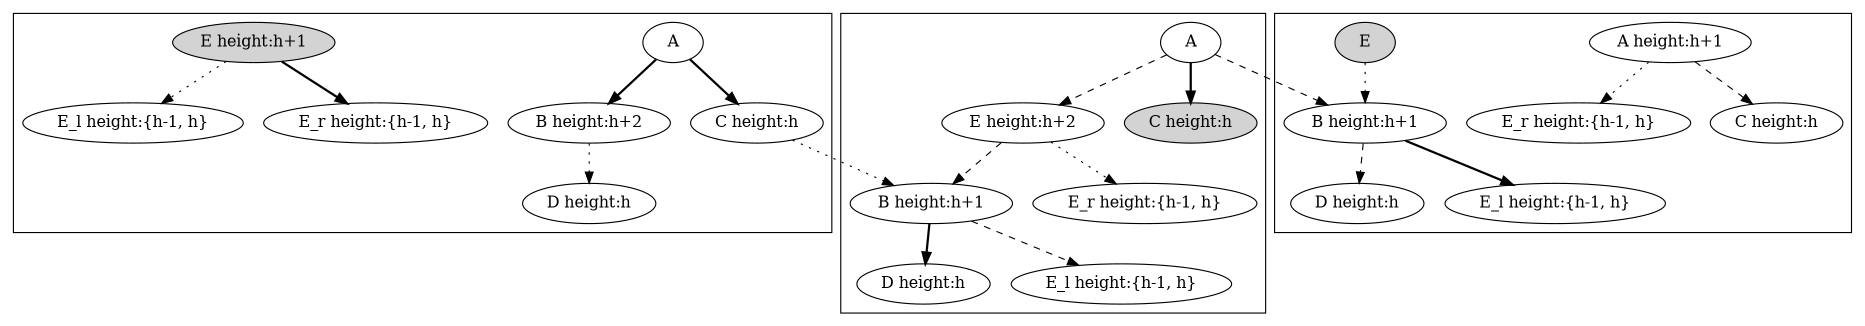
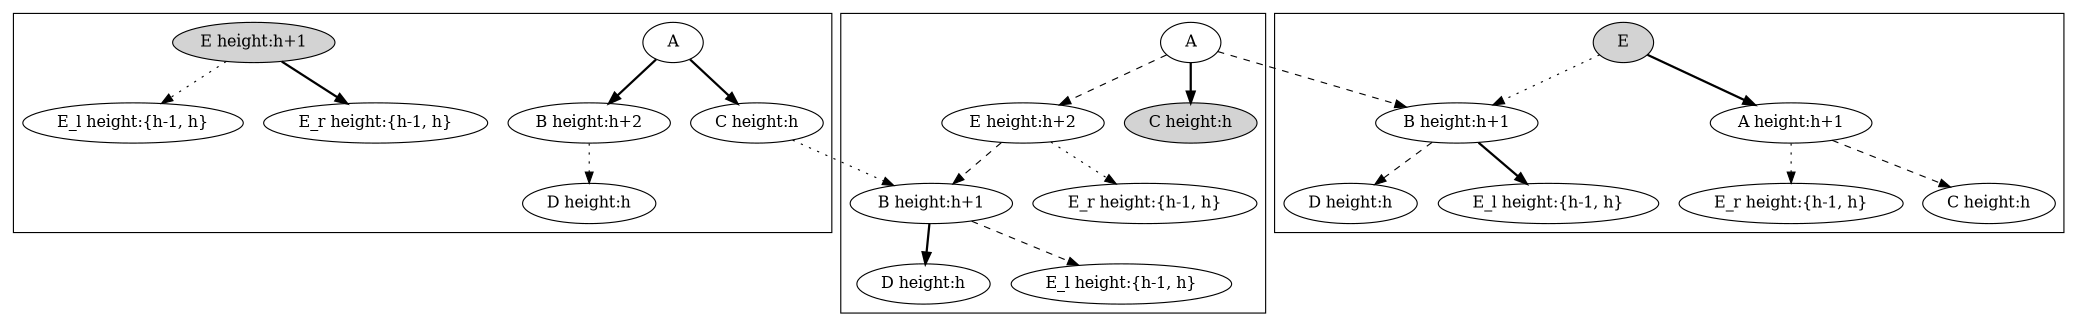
none -> (1696, 77)
